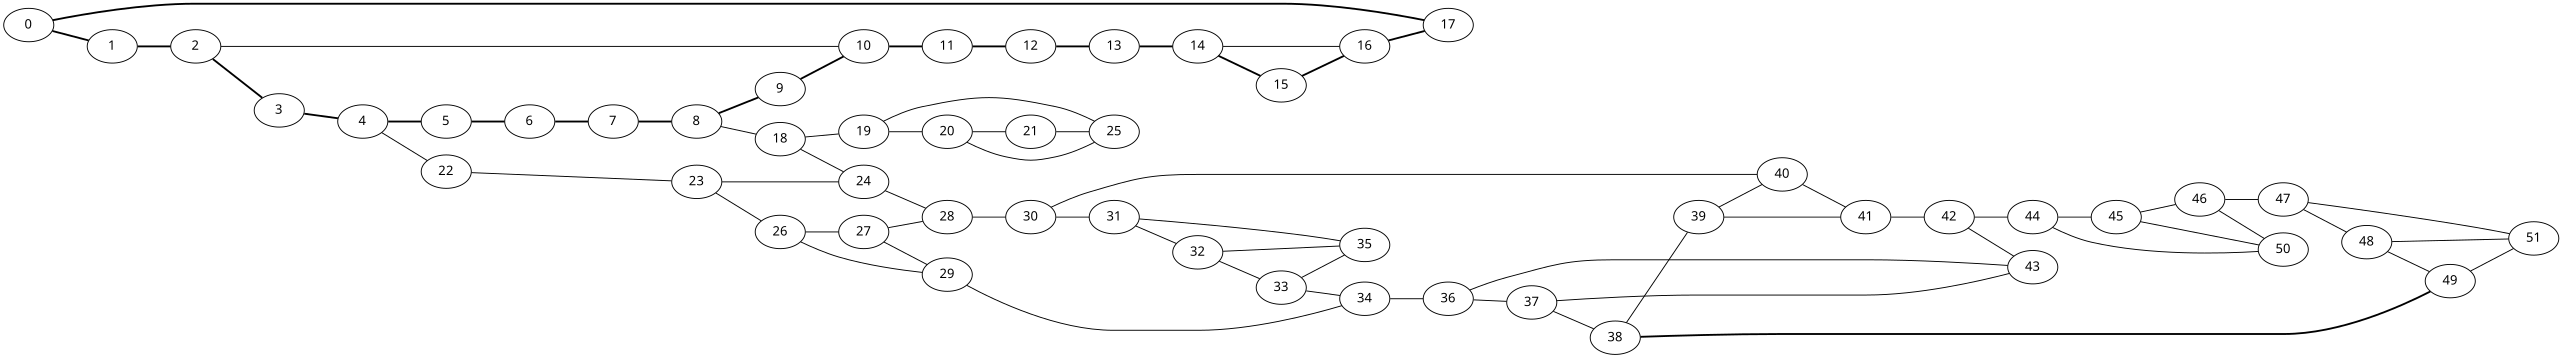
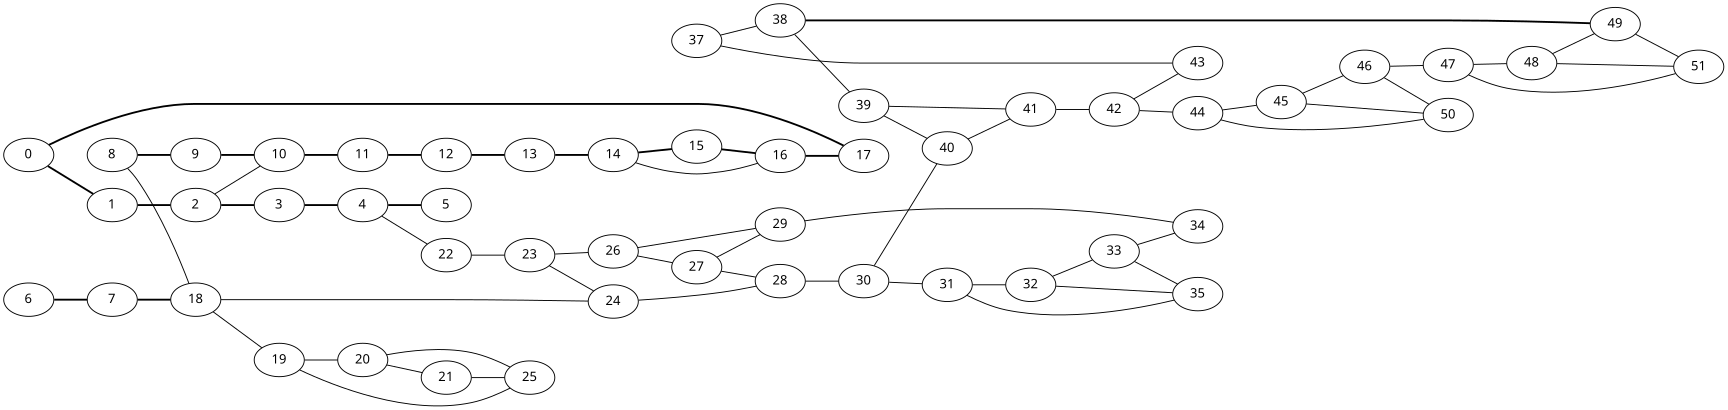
(488, 122) -> none
(655, 122) -> (154, 300)
(1448, 299) -> none
